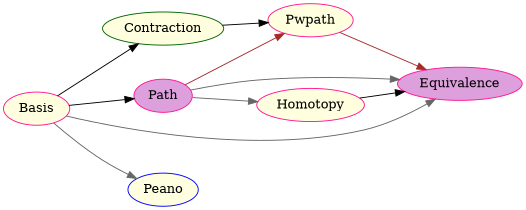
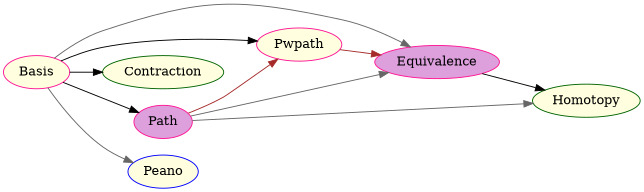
(241, 24) -> (153, 41)
(377, 95) -> (509, 81)
(311, 105) -> (586, 101)
